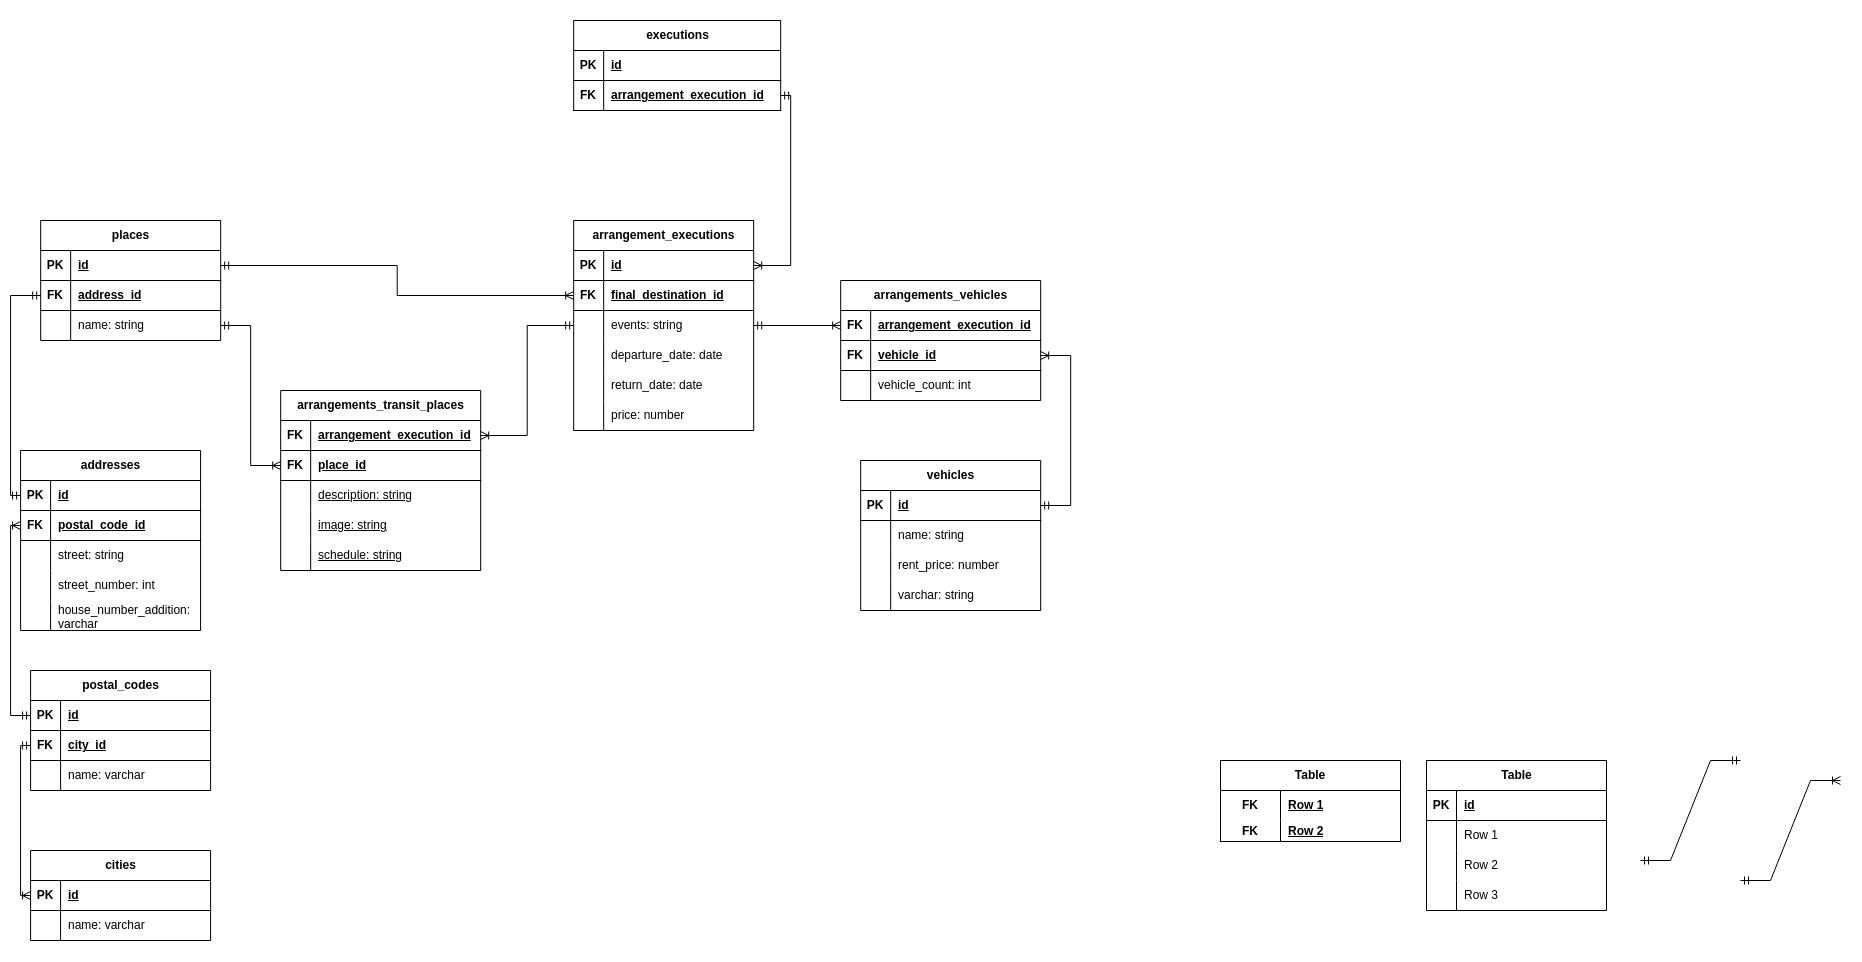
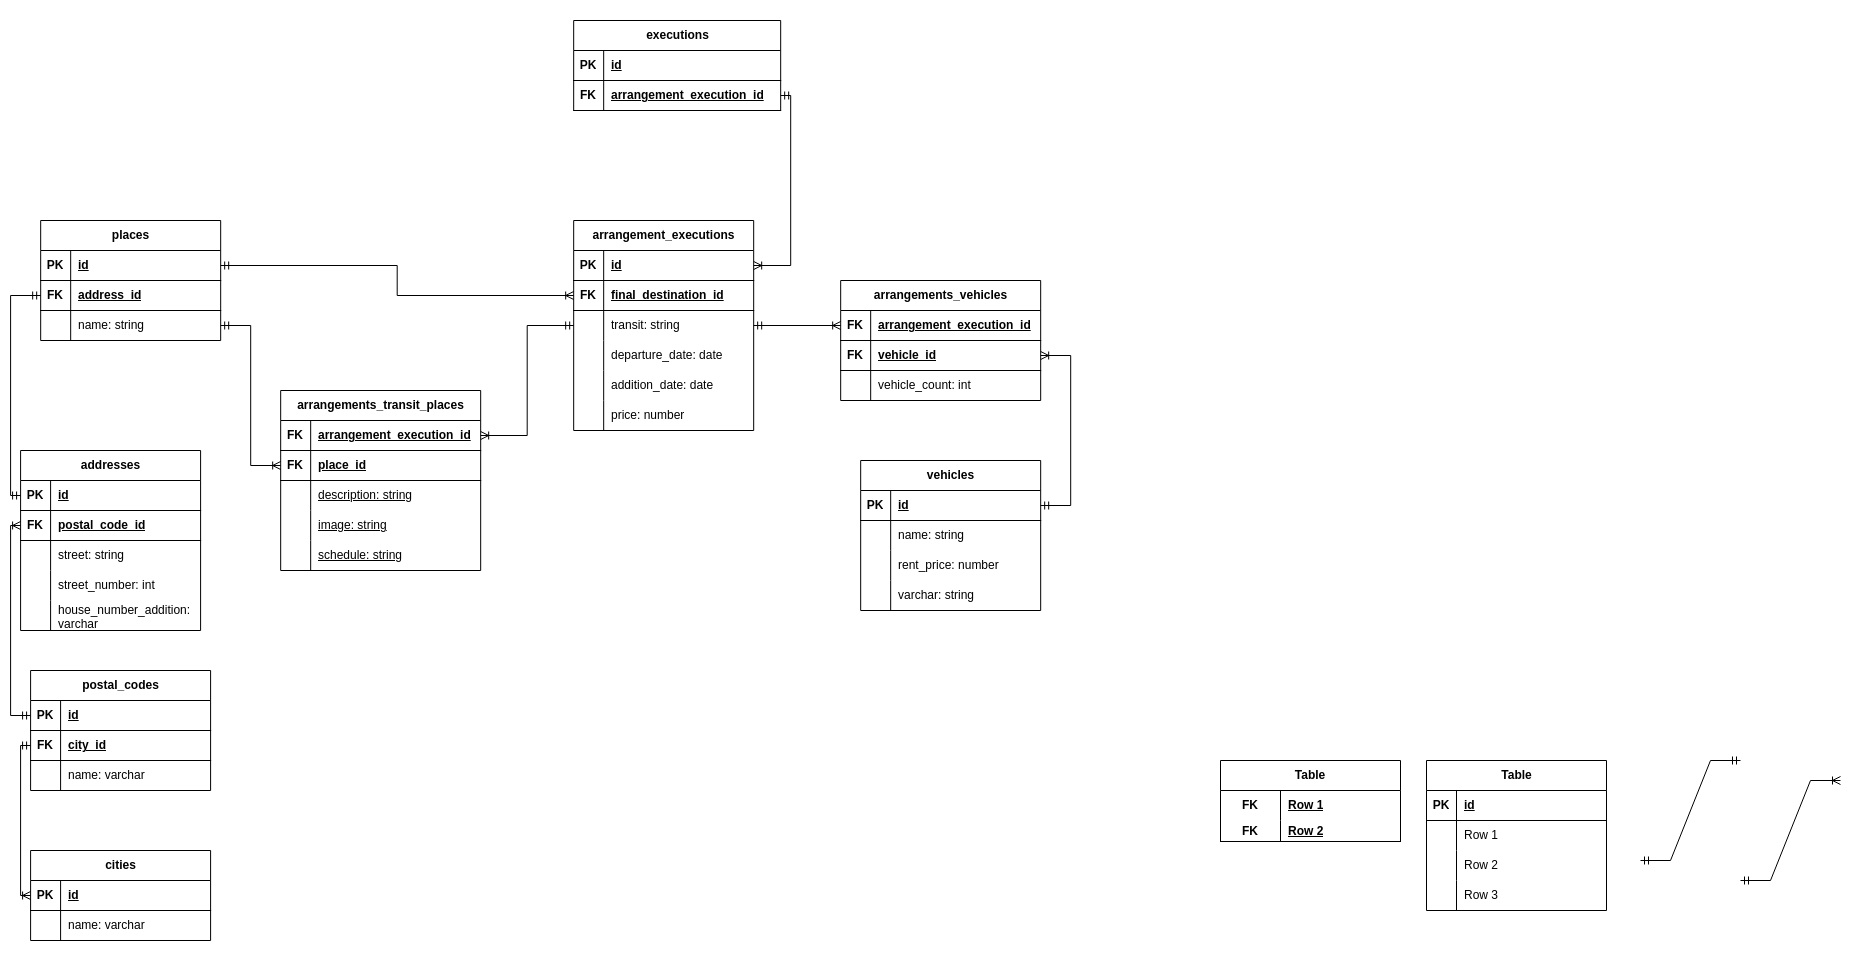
(654, 326) -> (656, 326)
(666, 386) -> (669, 386)
